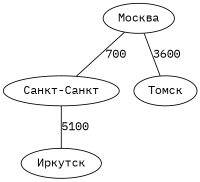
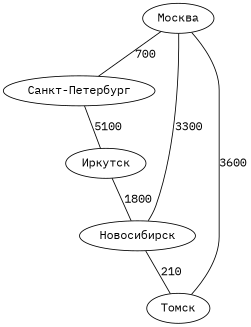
(61, 91) -> (79, 91)
none -> (137, 236)
